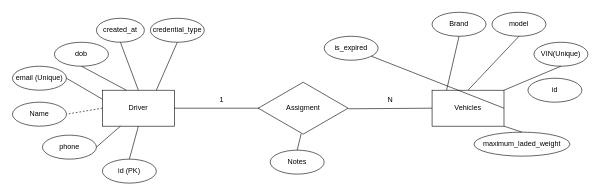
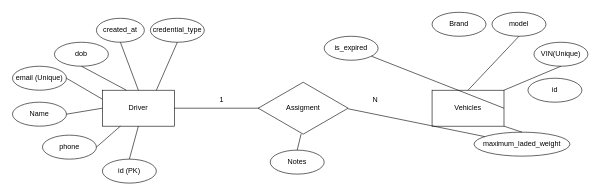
(453, 64) -> none
(390, 99) -> (375, 99)
(390, 109) -> (417, 123)
(84, 111) -> (84, 111)
